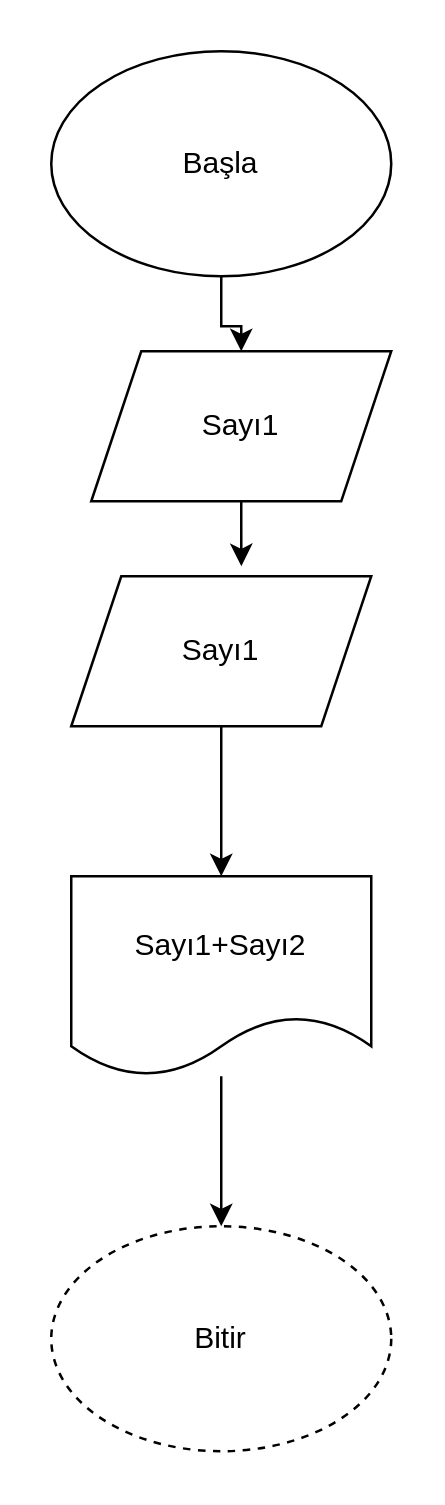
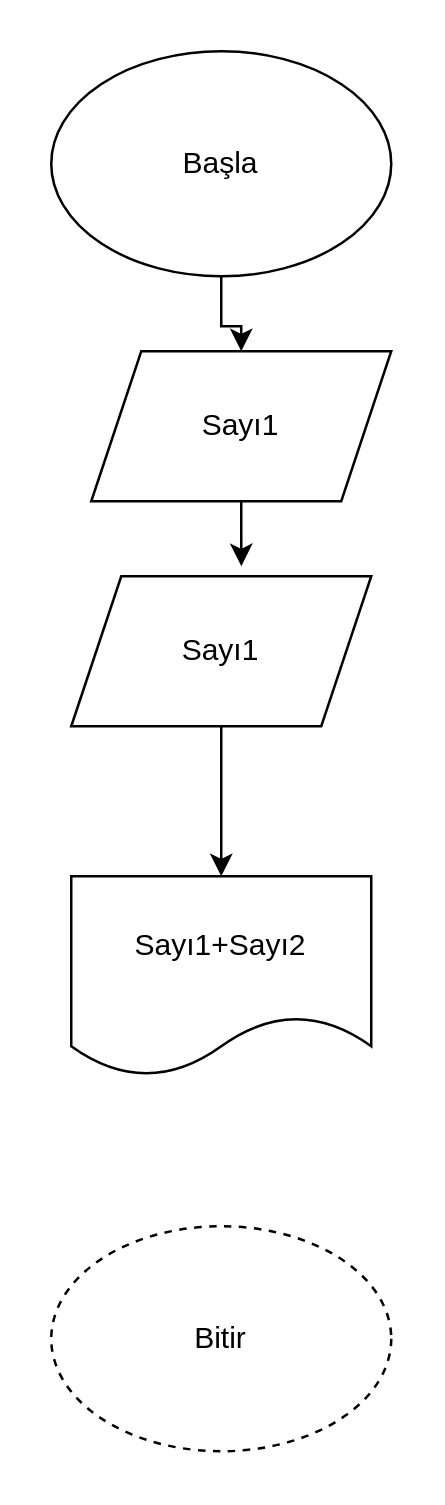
(221, 1143) -> none
